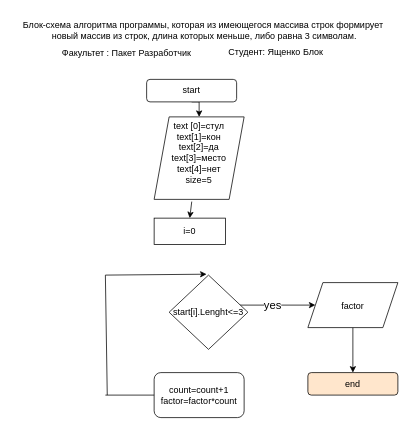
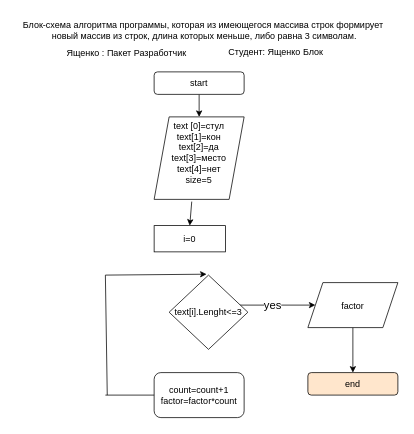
(127, 53) -> (127, 53)
(192, 90) -> (199, 83)
(190, 231) -> (190, 239)
(209, 312) -> (209, 312)
